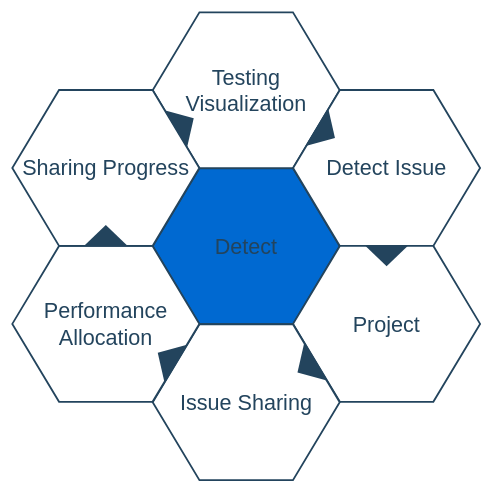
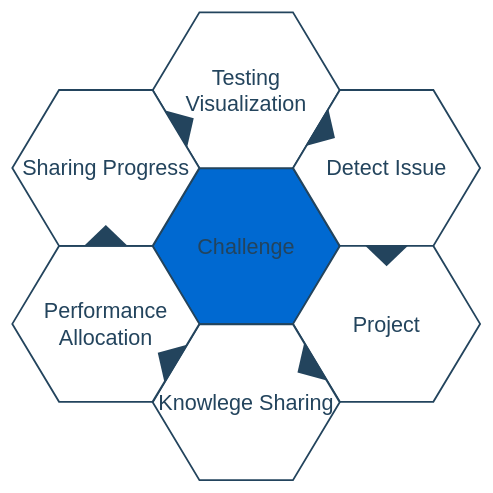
(246, 246) -> (246, 246)
(246, 402) -> (246, 402)
